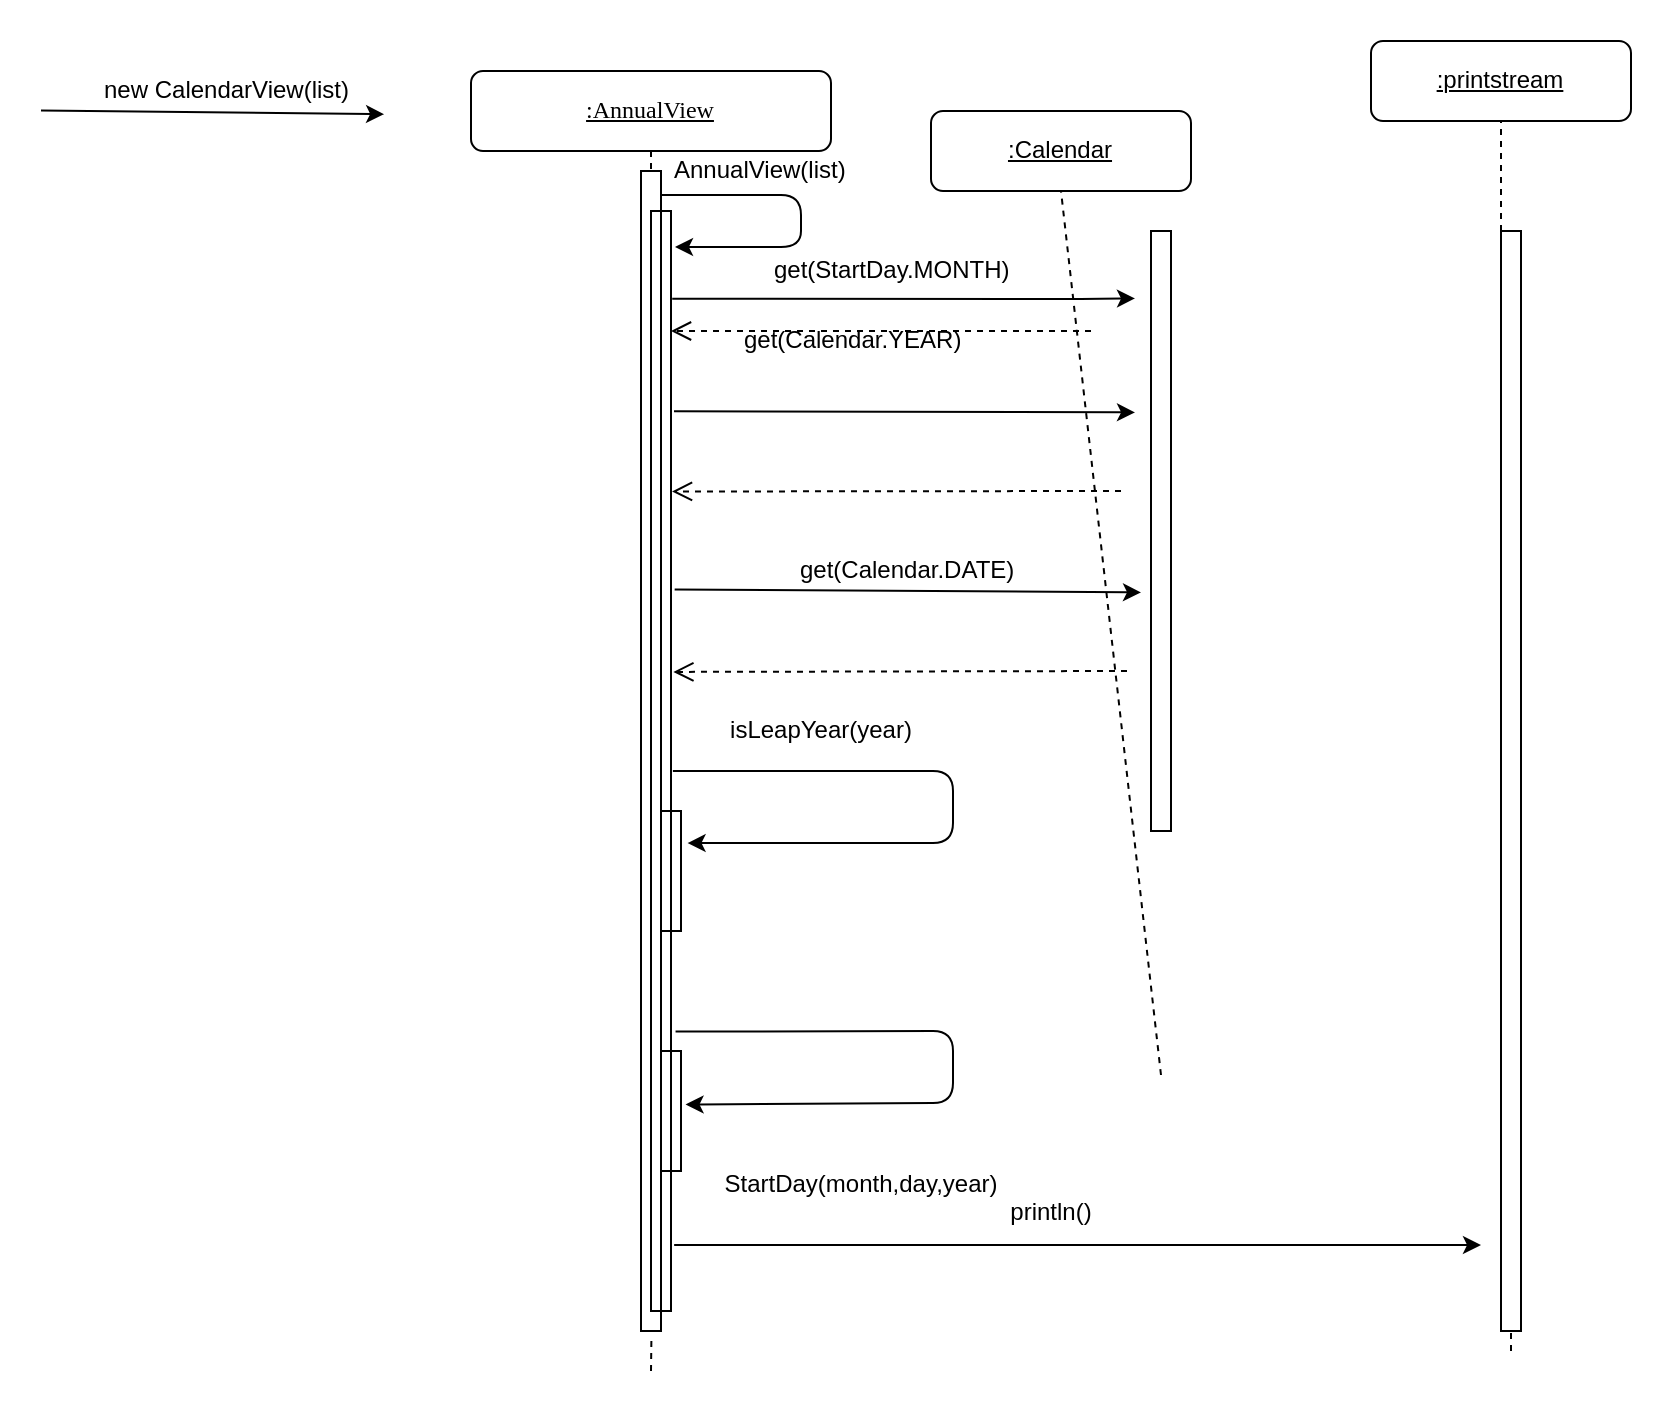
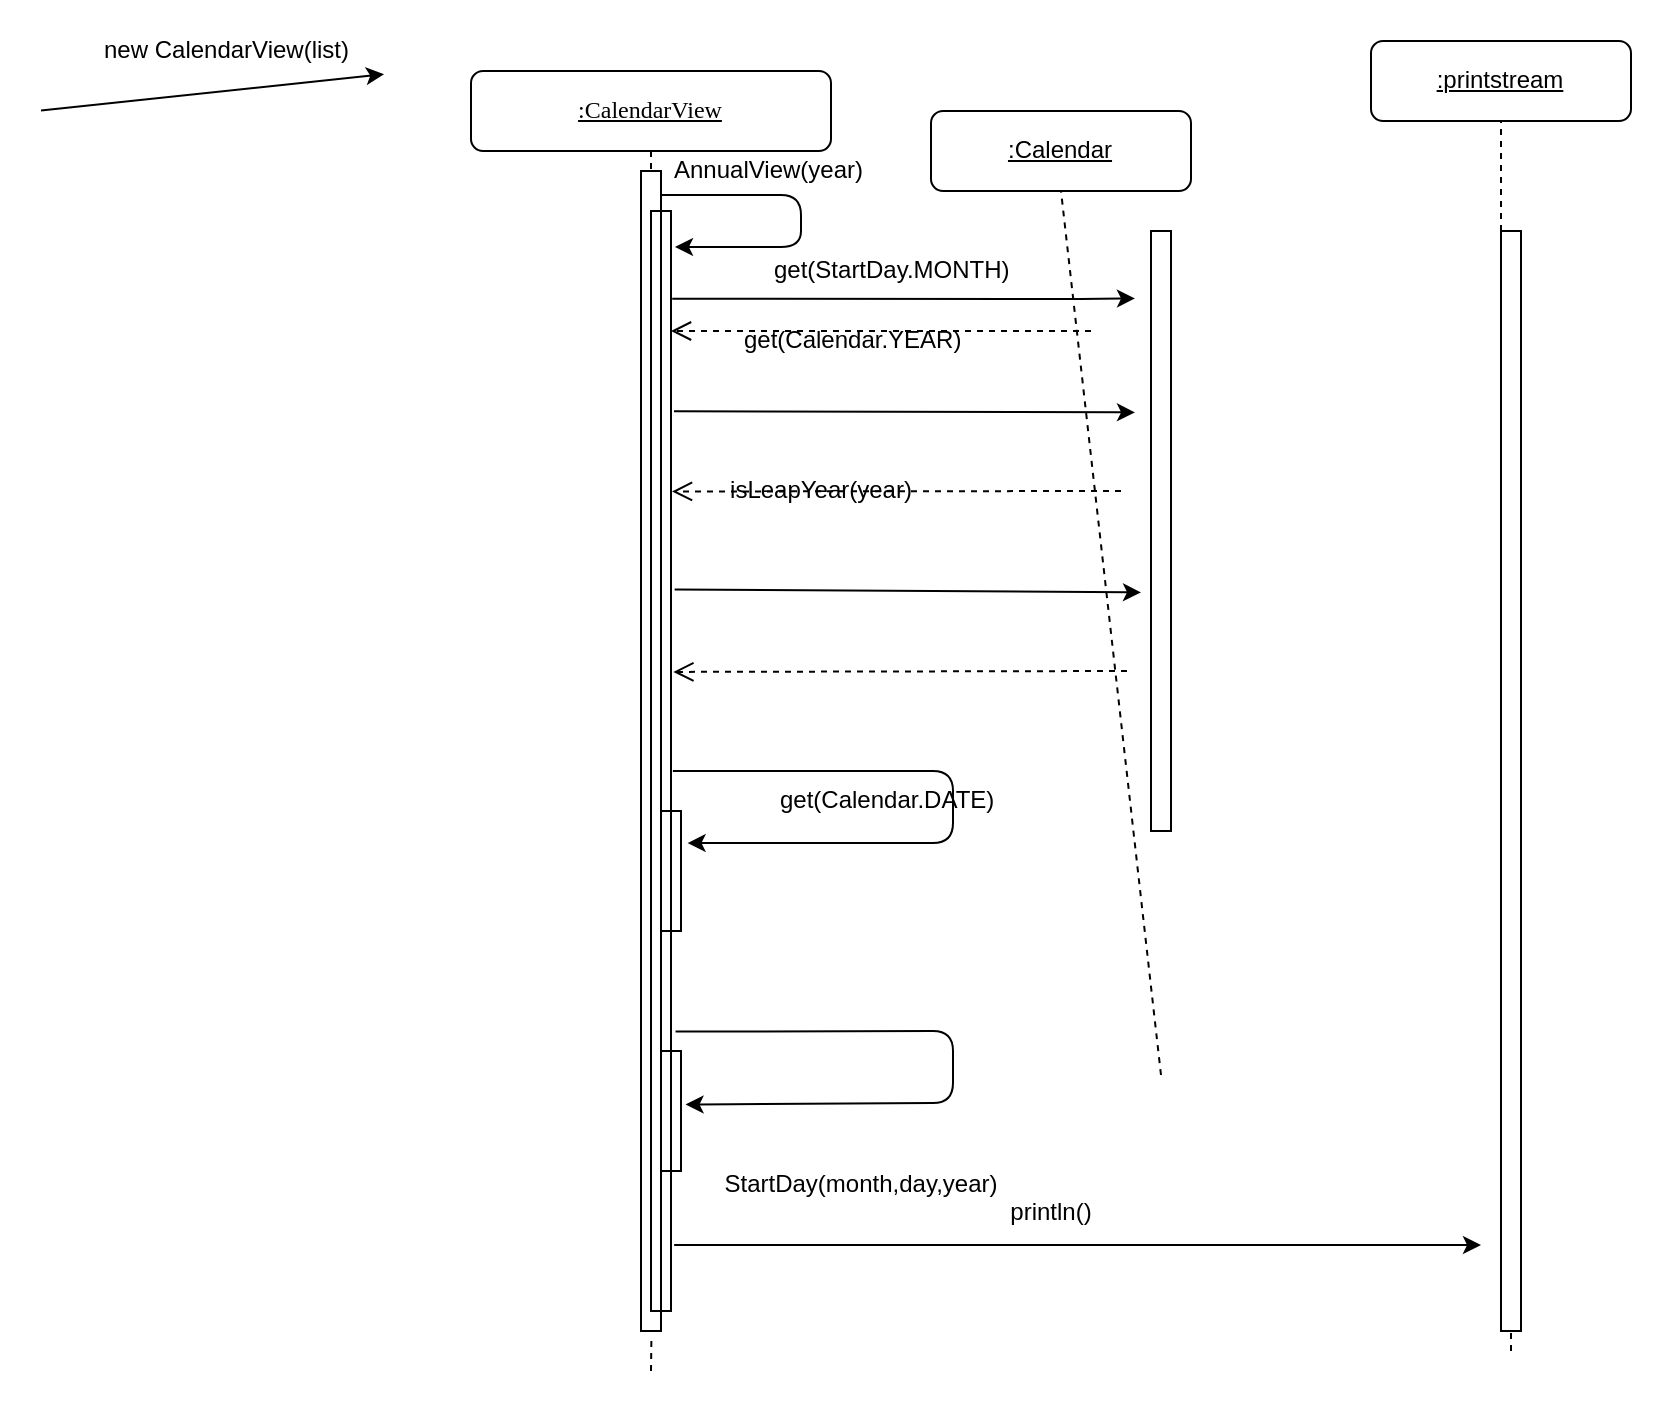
(241, 91) -> (241, 51)
(651, 111) -> (651, 111)
(770, 171) -> (776, 171)
(917, 571) -> (897, 801)
(821, 731) -> (821, 491)
